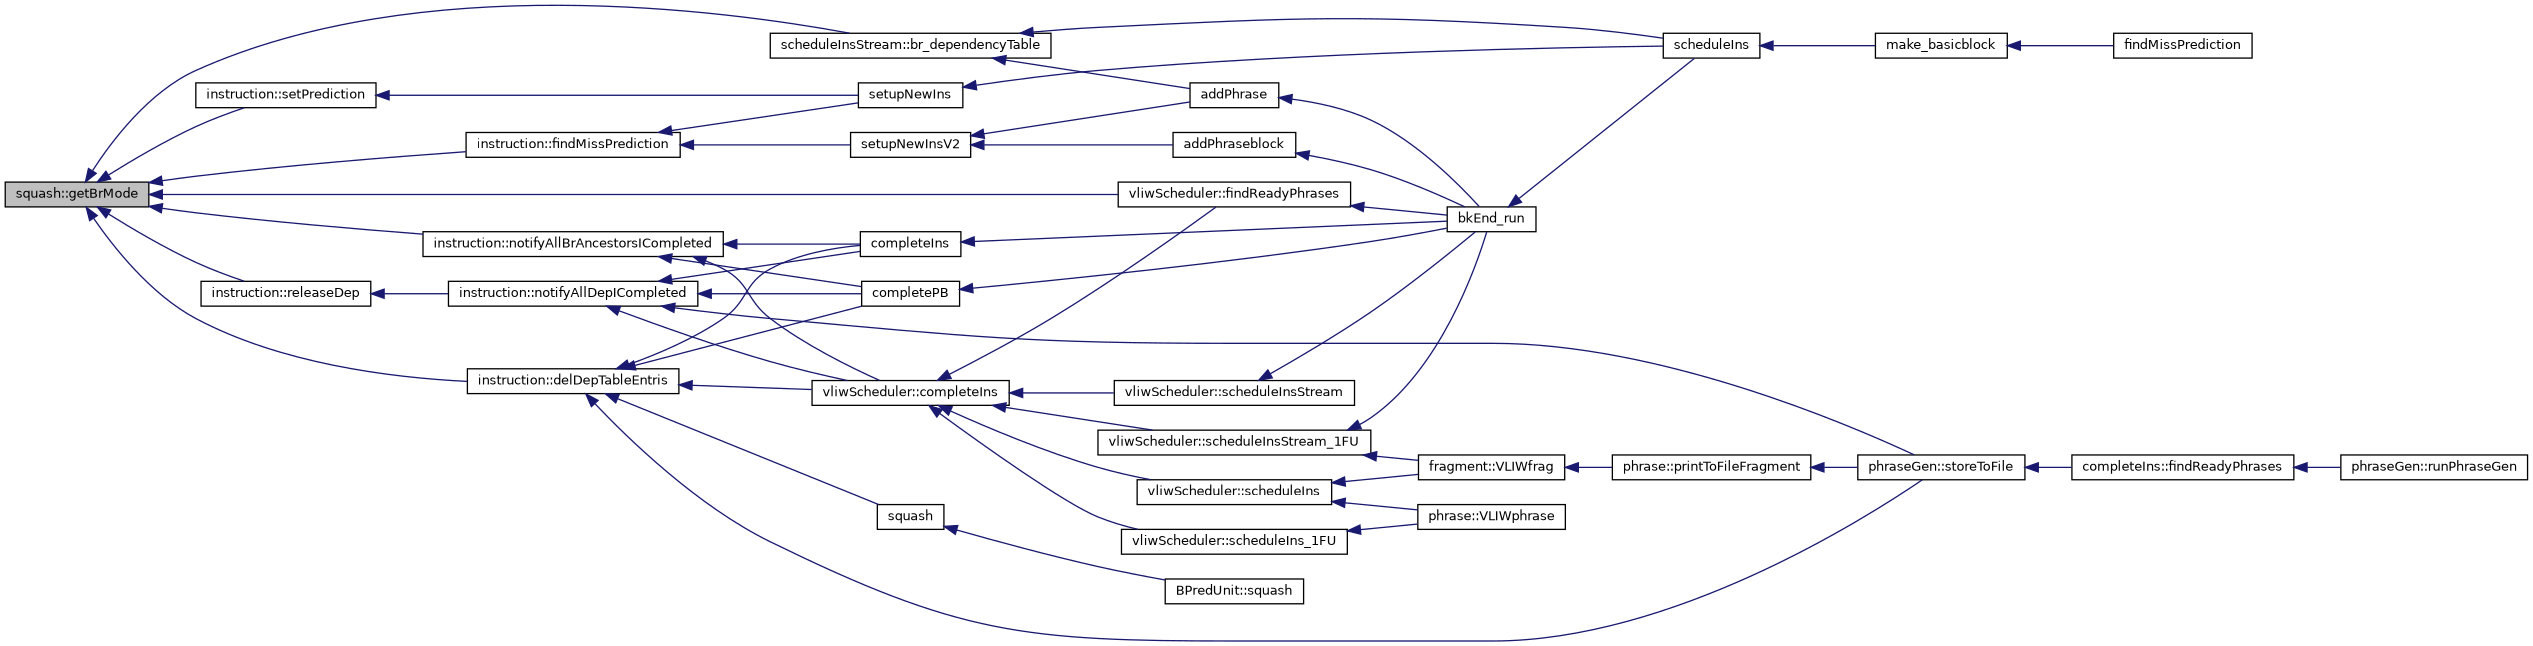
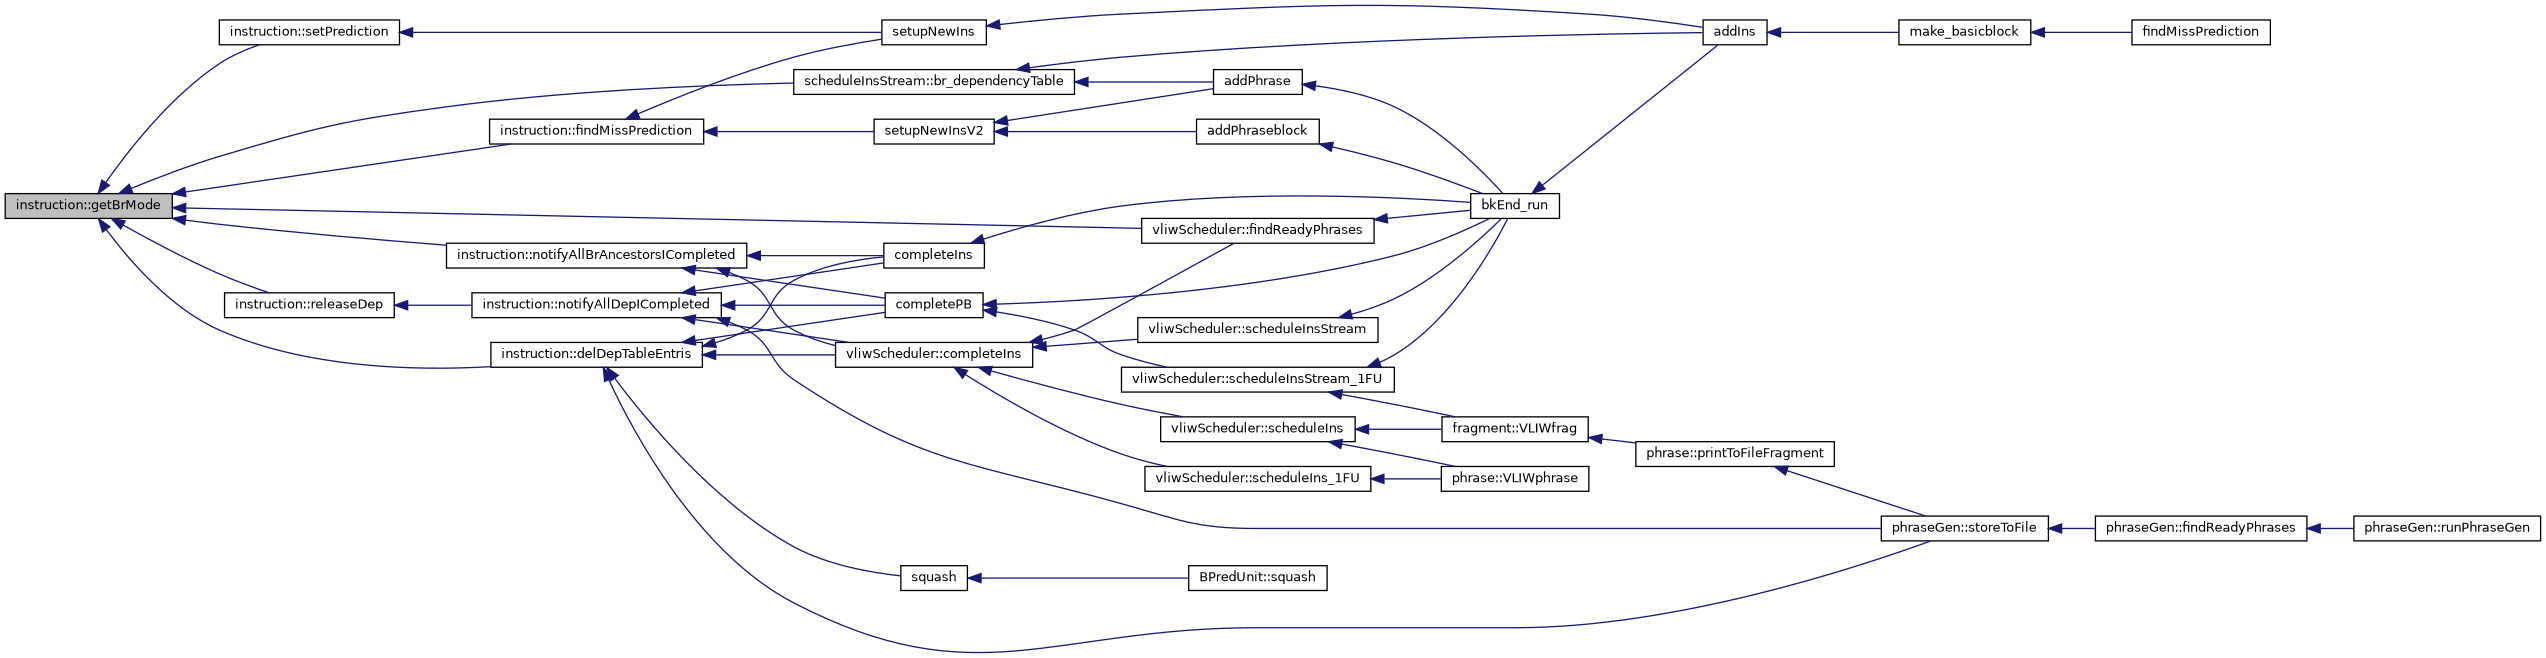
(1712, 46) -> (1735, 32)
(77, 195) -> (89, 206)
(1079, 419) -> (1084, 334)
(2183, 467) -> (2201, 528)
